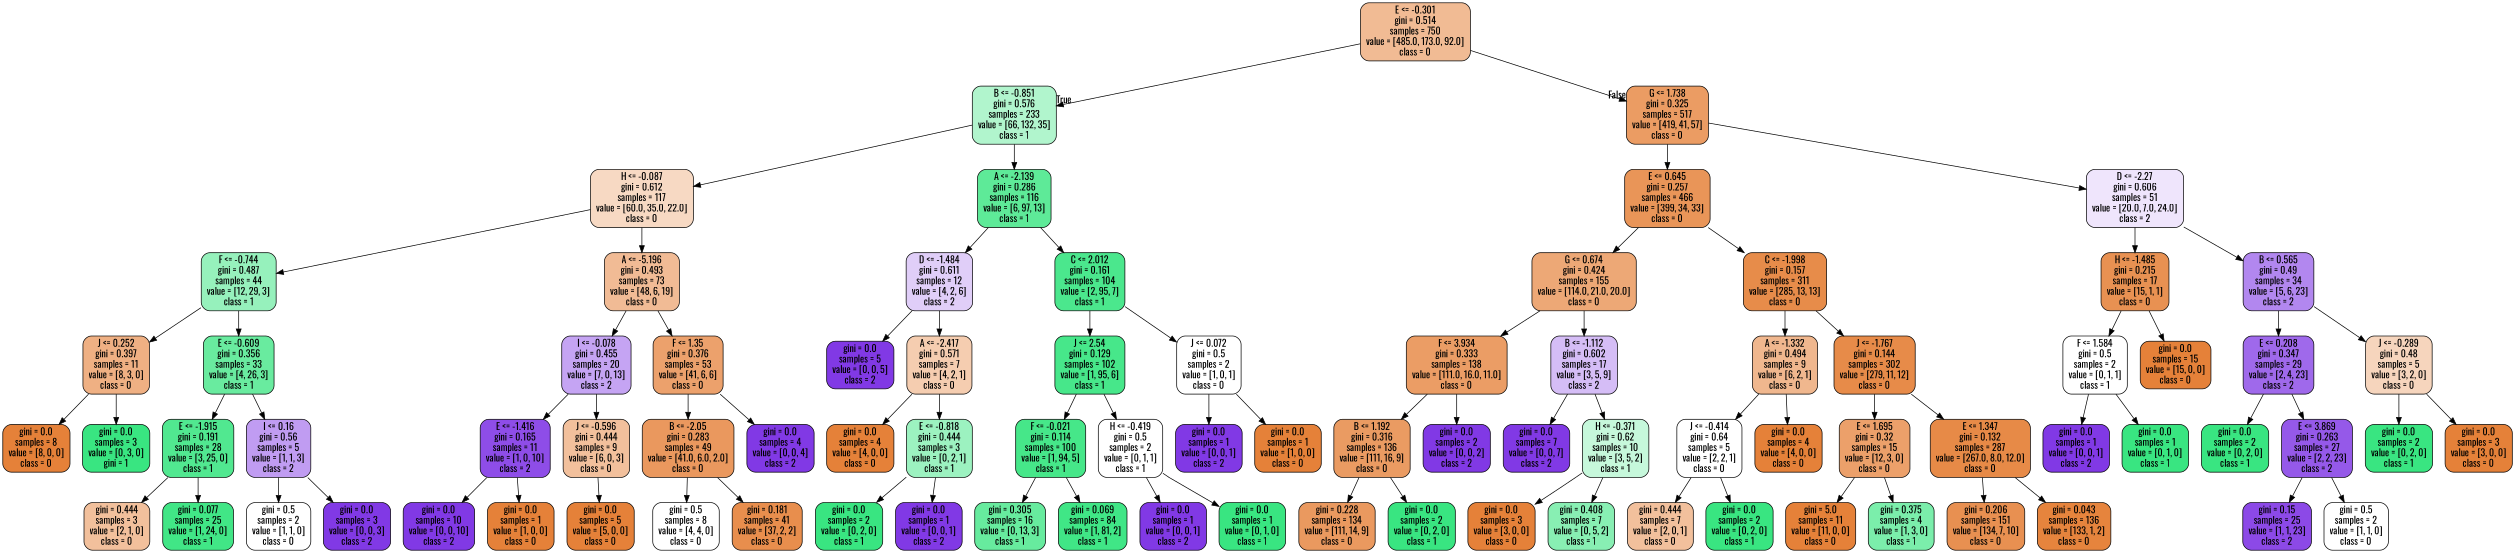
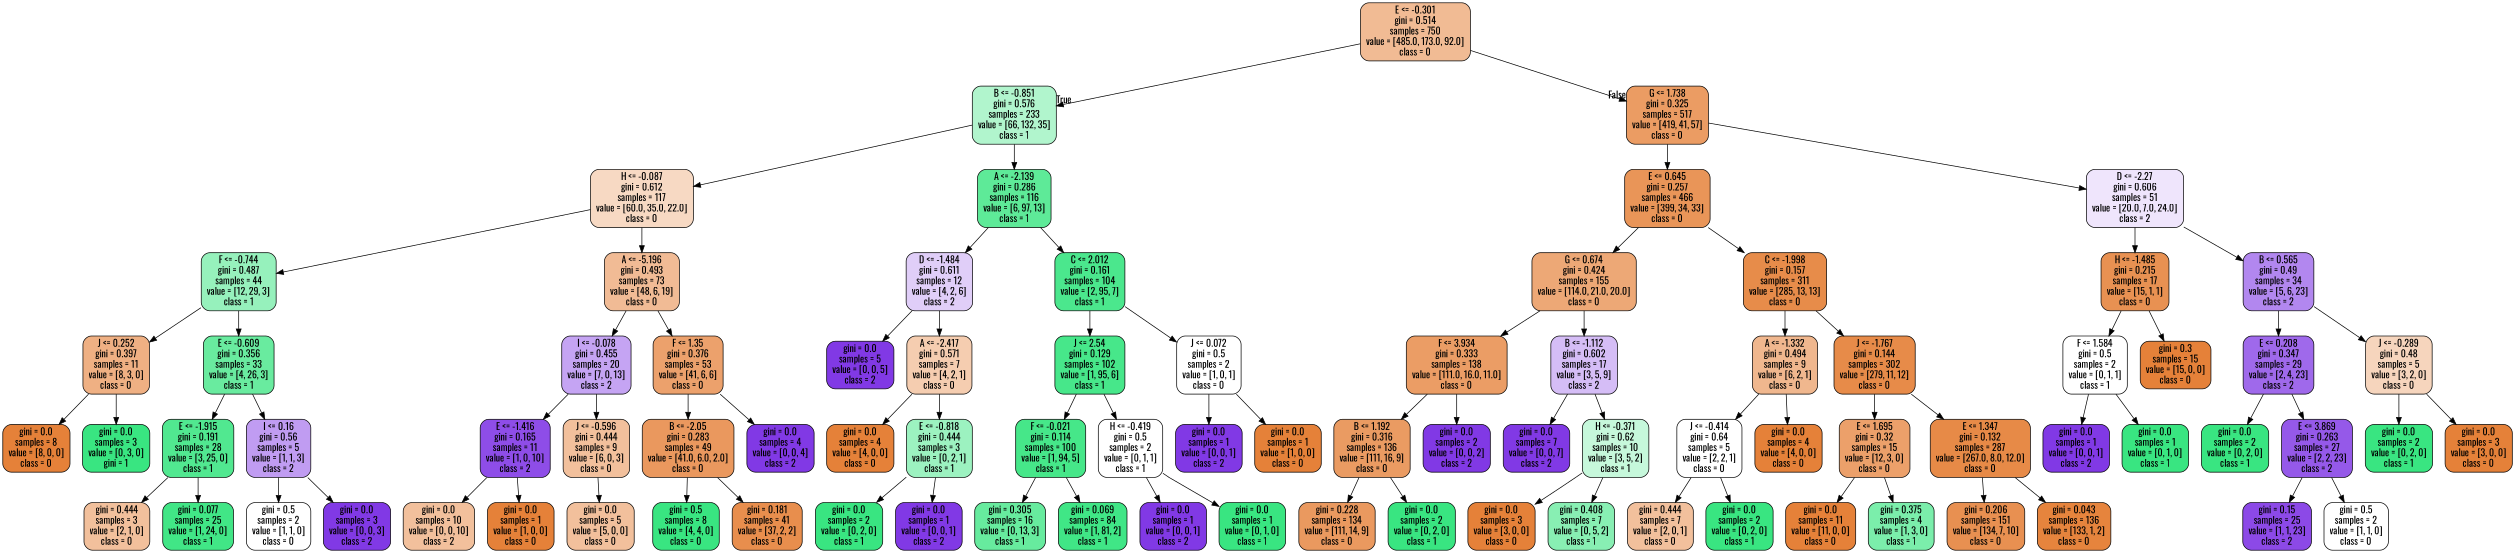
(2176, 365) -> (2176, 365)
(439, 526) -> (439, 526)
(601, 526) -> (601, 526)
(686, 526) -> (686, 526)
(1821, 526) -> (1821, 526)
